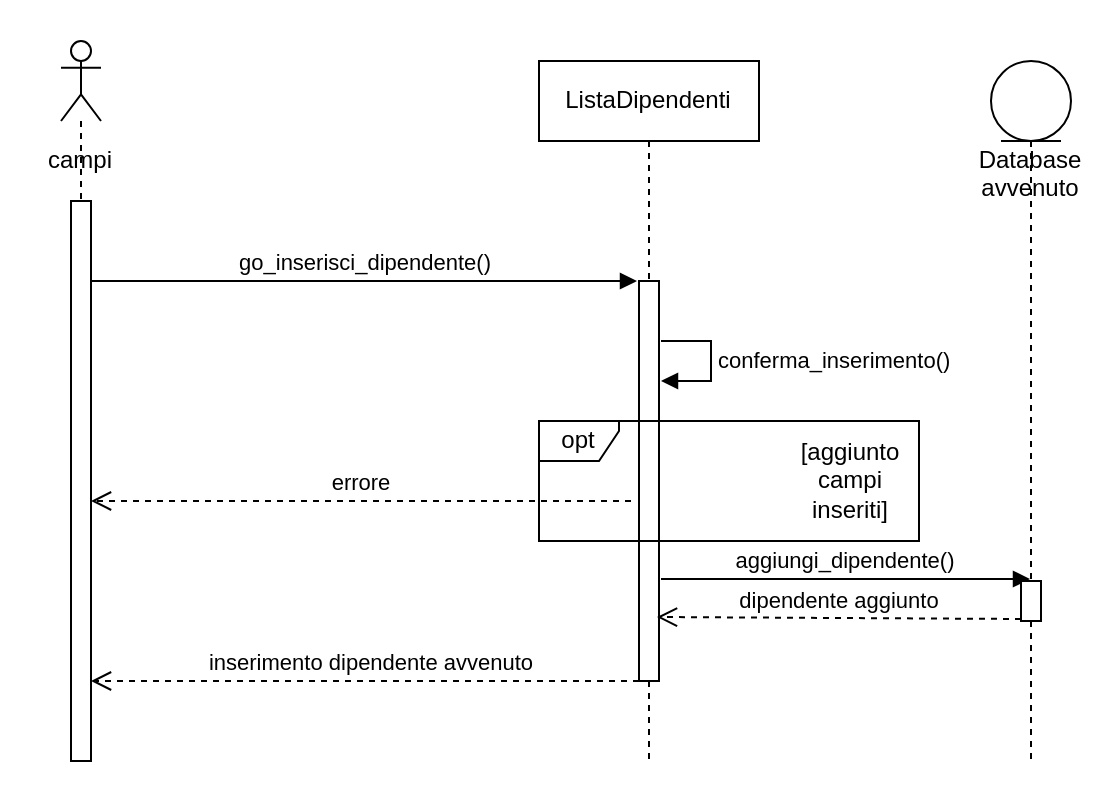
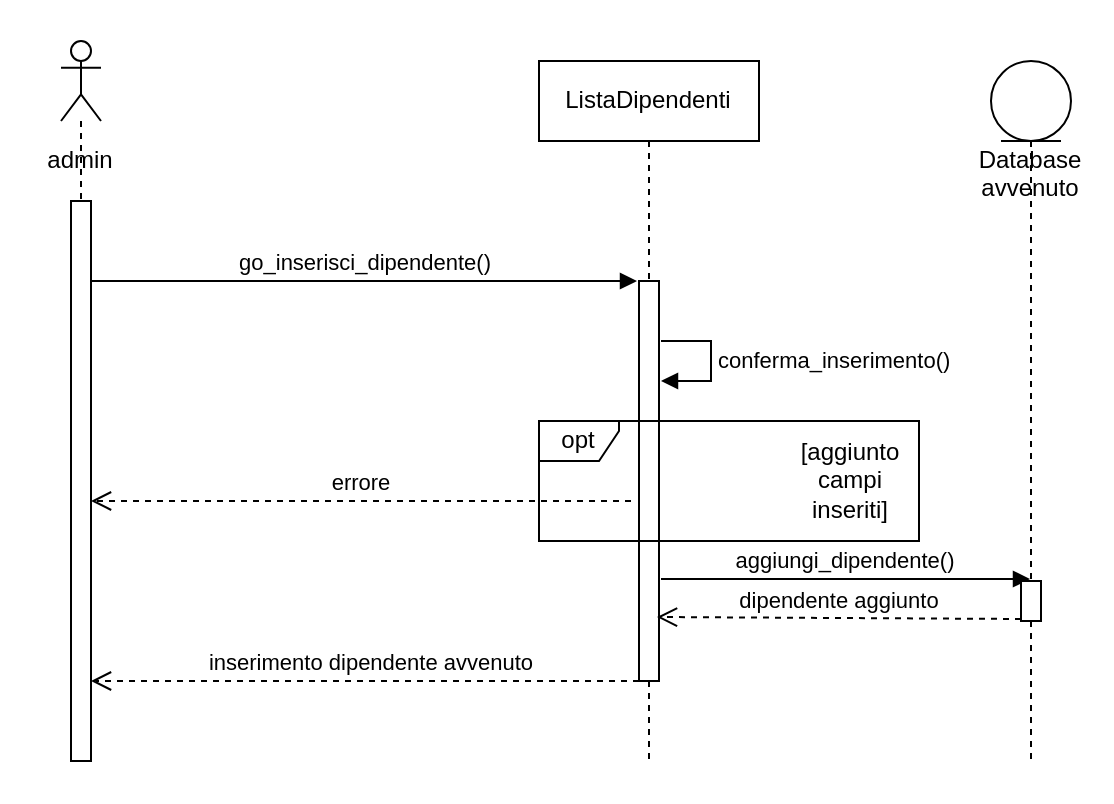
(81, 161) -> (81, 161)
